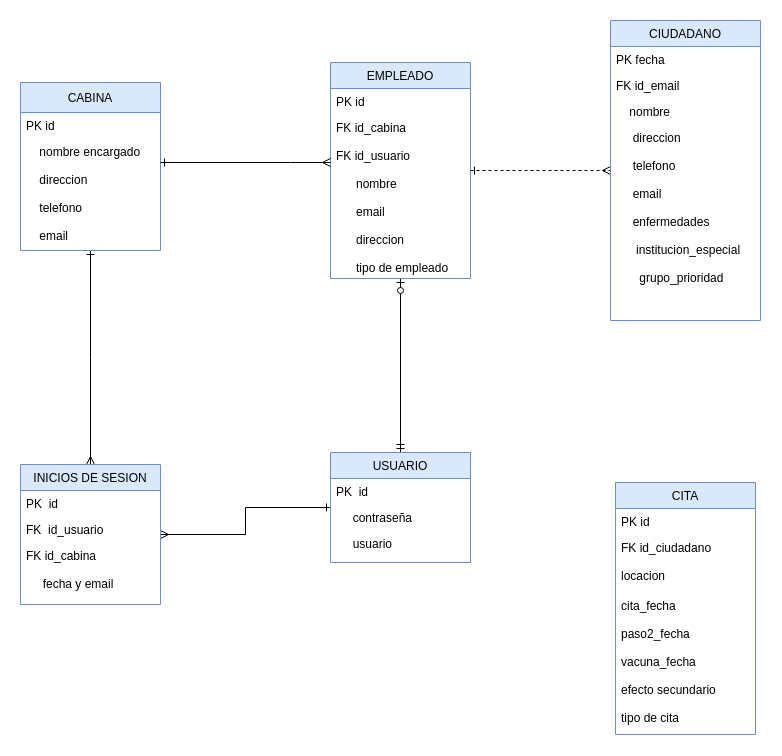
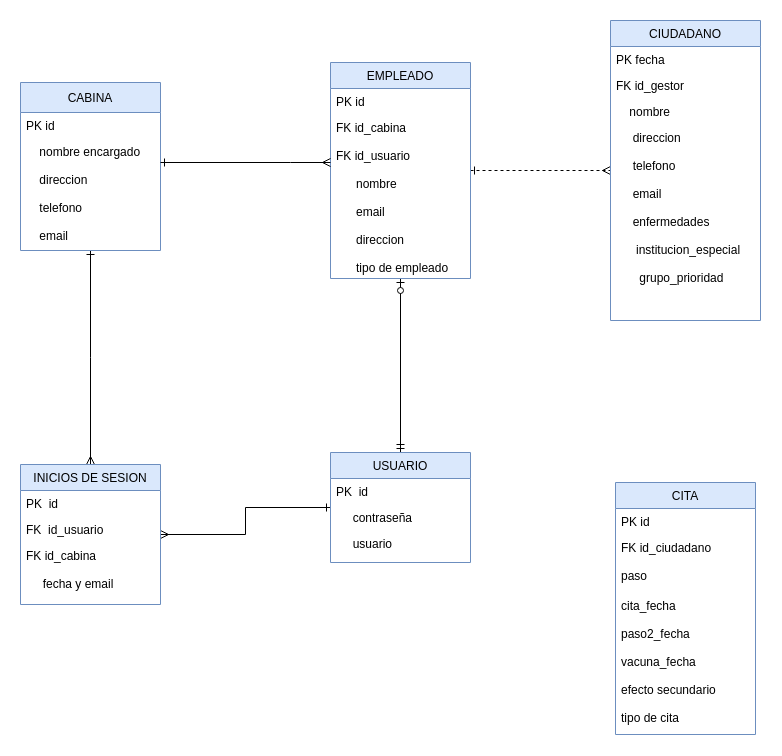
(647, 86) -> (653, 86)
(667, 548) -> (667, 548)
